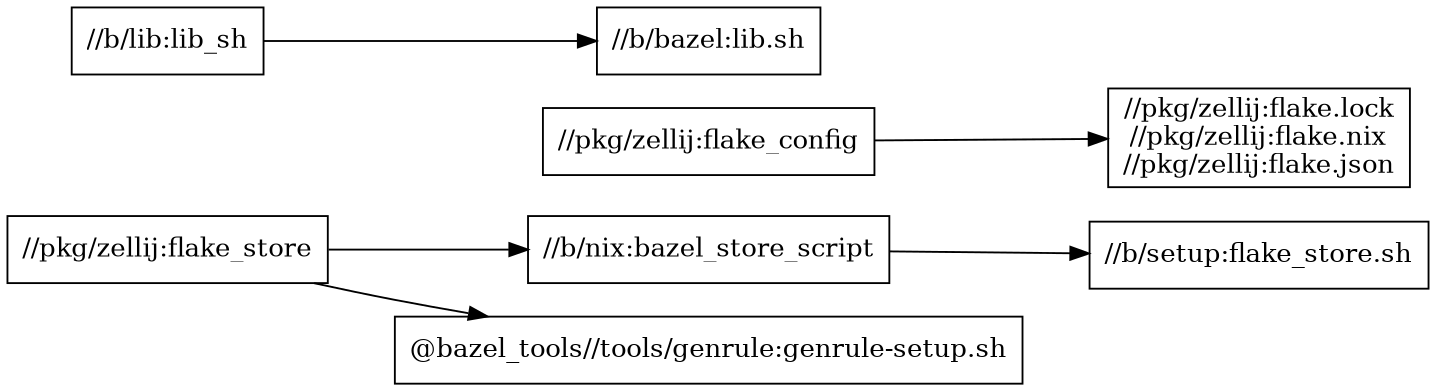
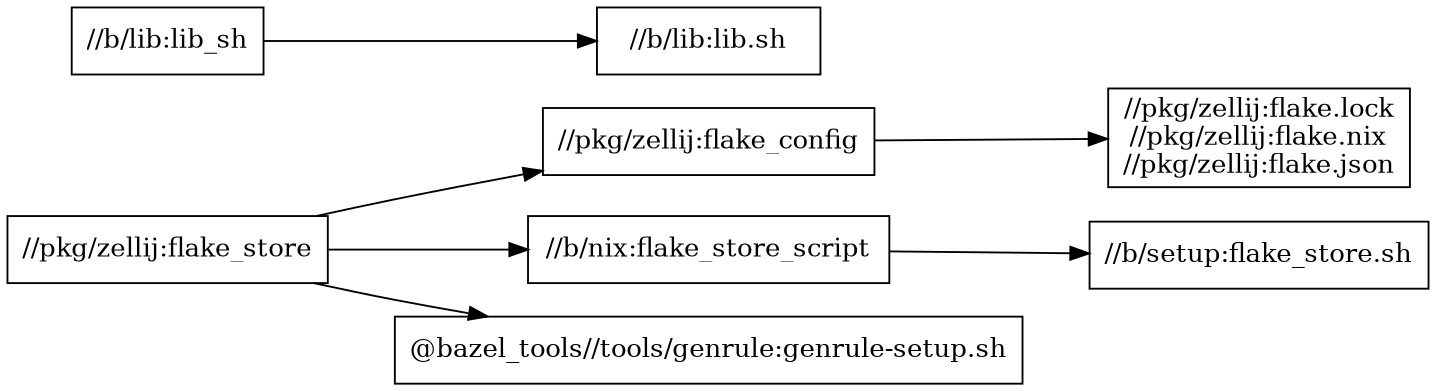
(709, 41) -> (709, 41)
none -> (420, 194)
(709, 250) -> (709, 250)
